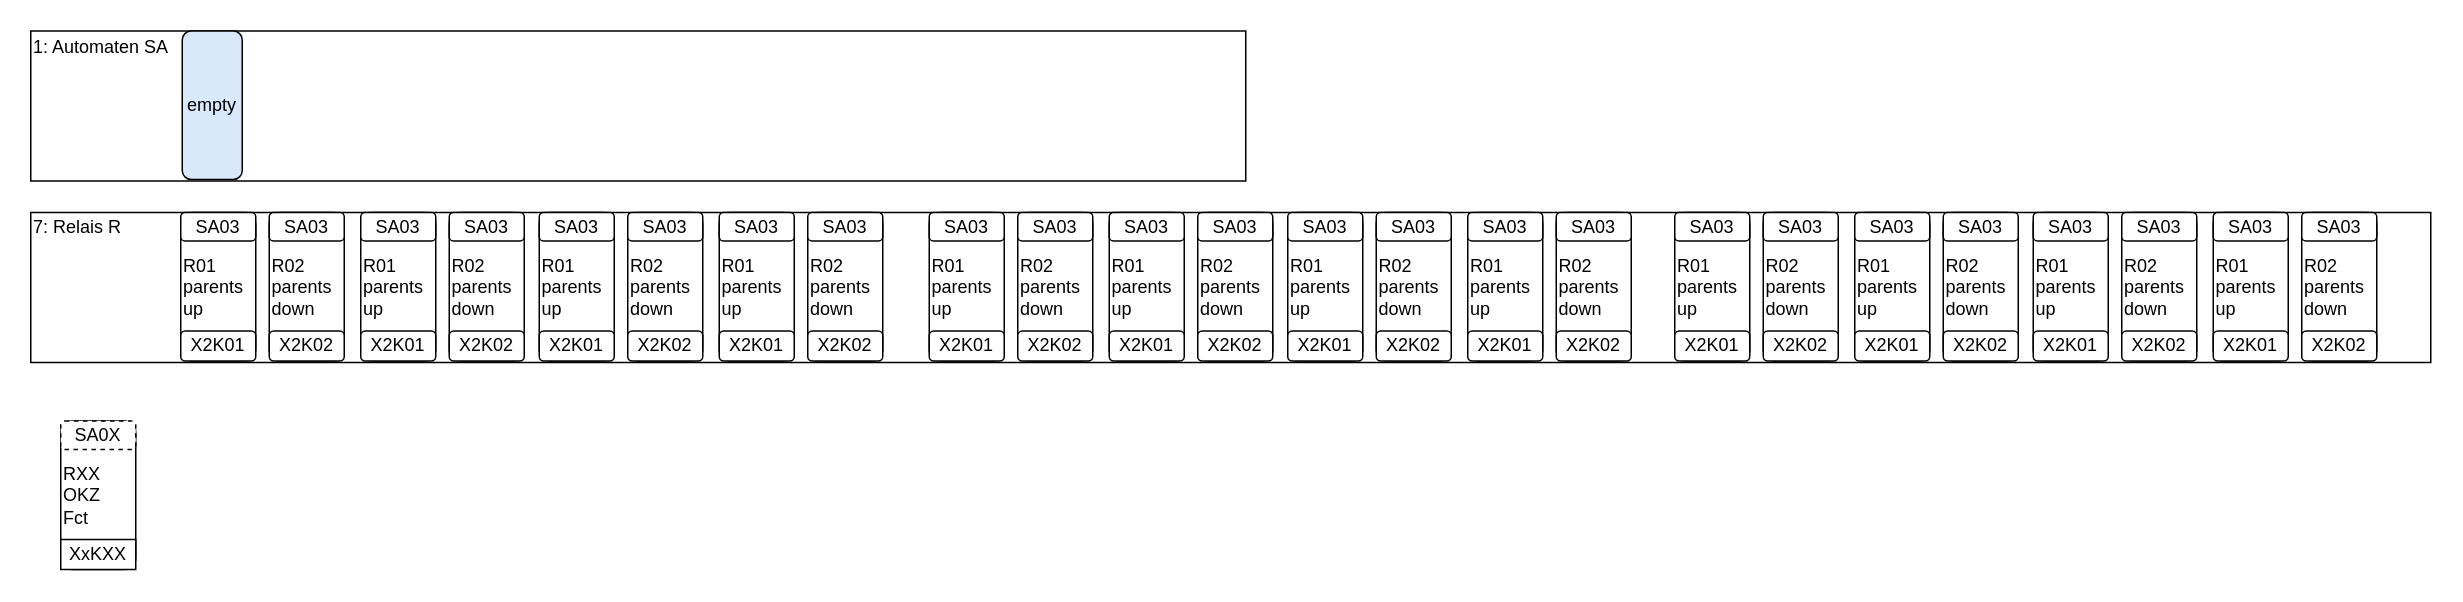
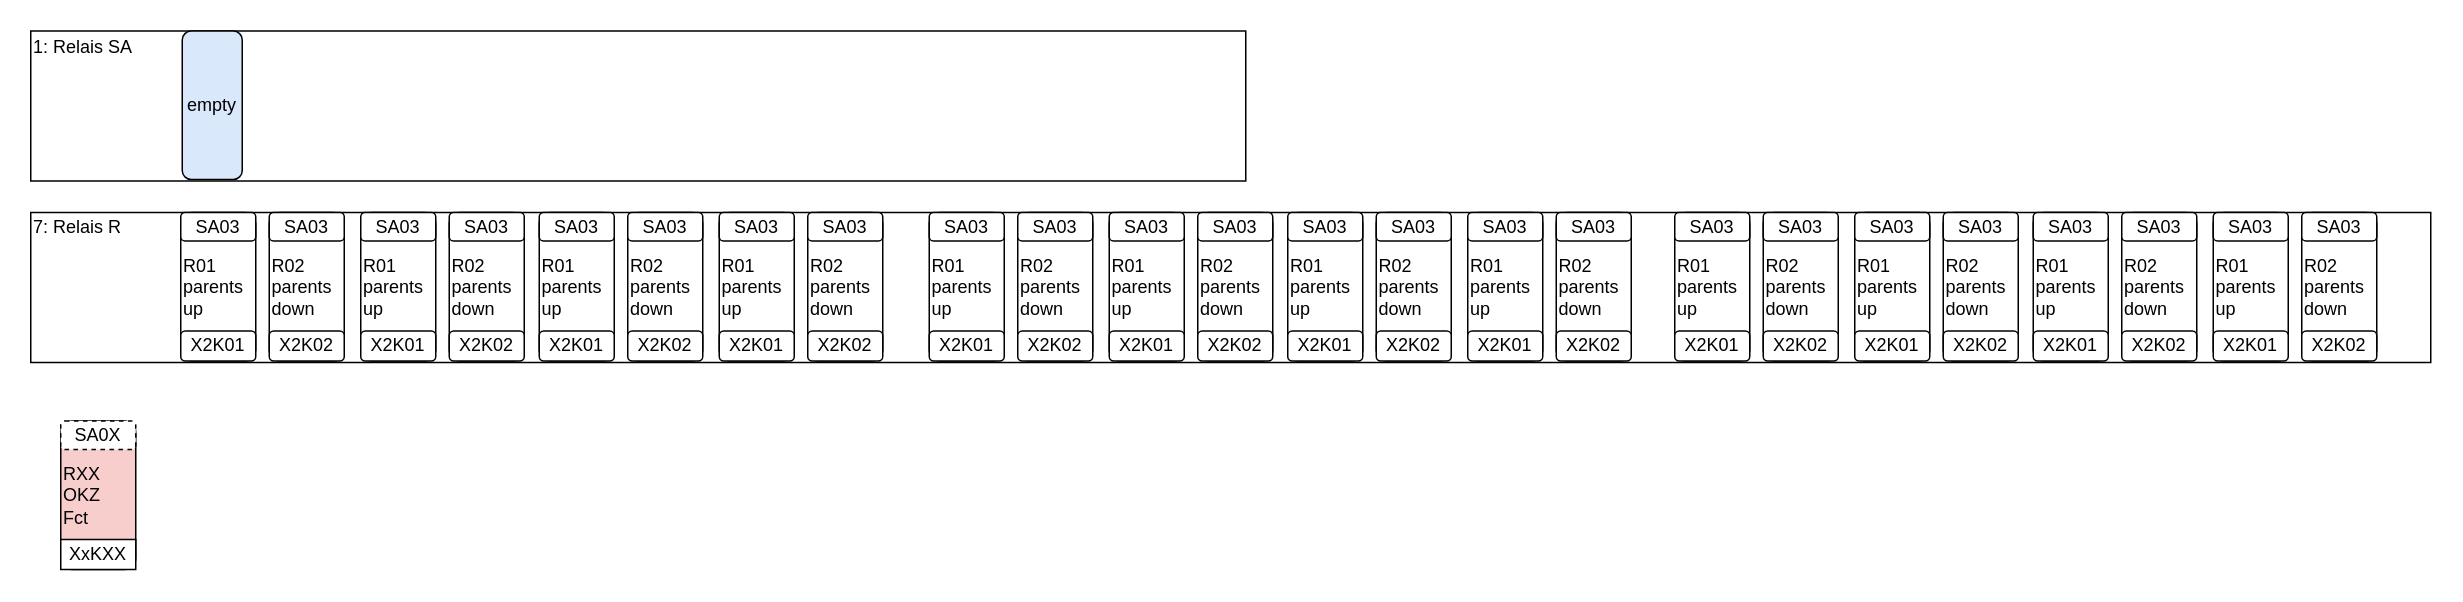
(102, 47) -> (83, 47)
(98, 495) -> (98, 495)
